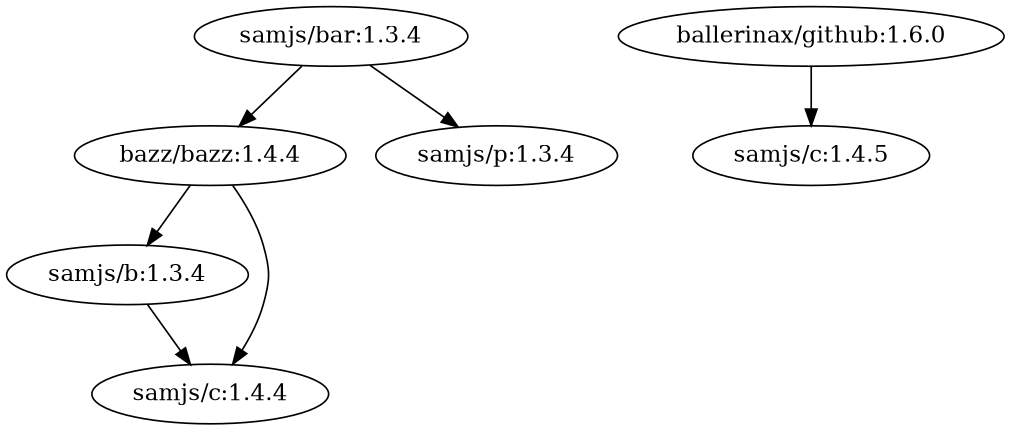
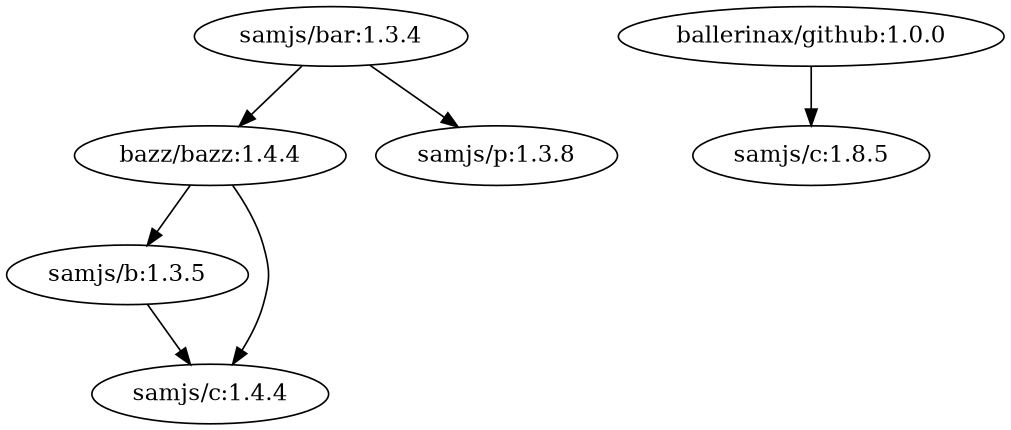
(811, 36) -> (811, 36)
(497, 156) -> (497, 156)
(811, 156) -> (811, 156)
(127, 275) -> (127, 275)
